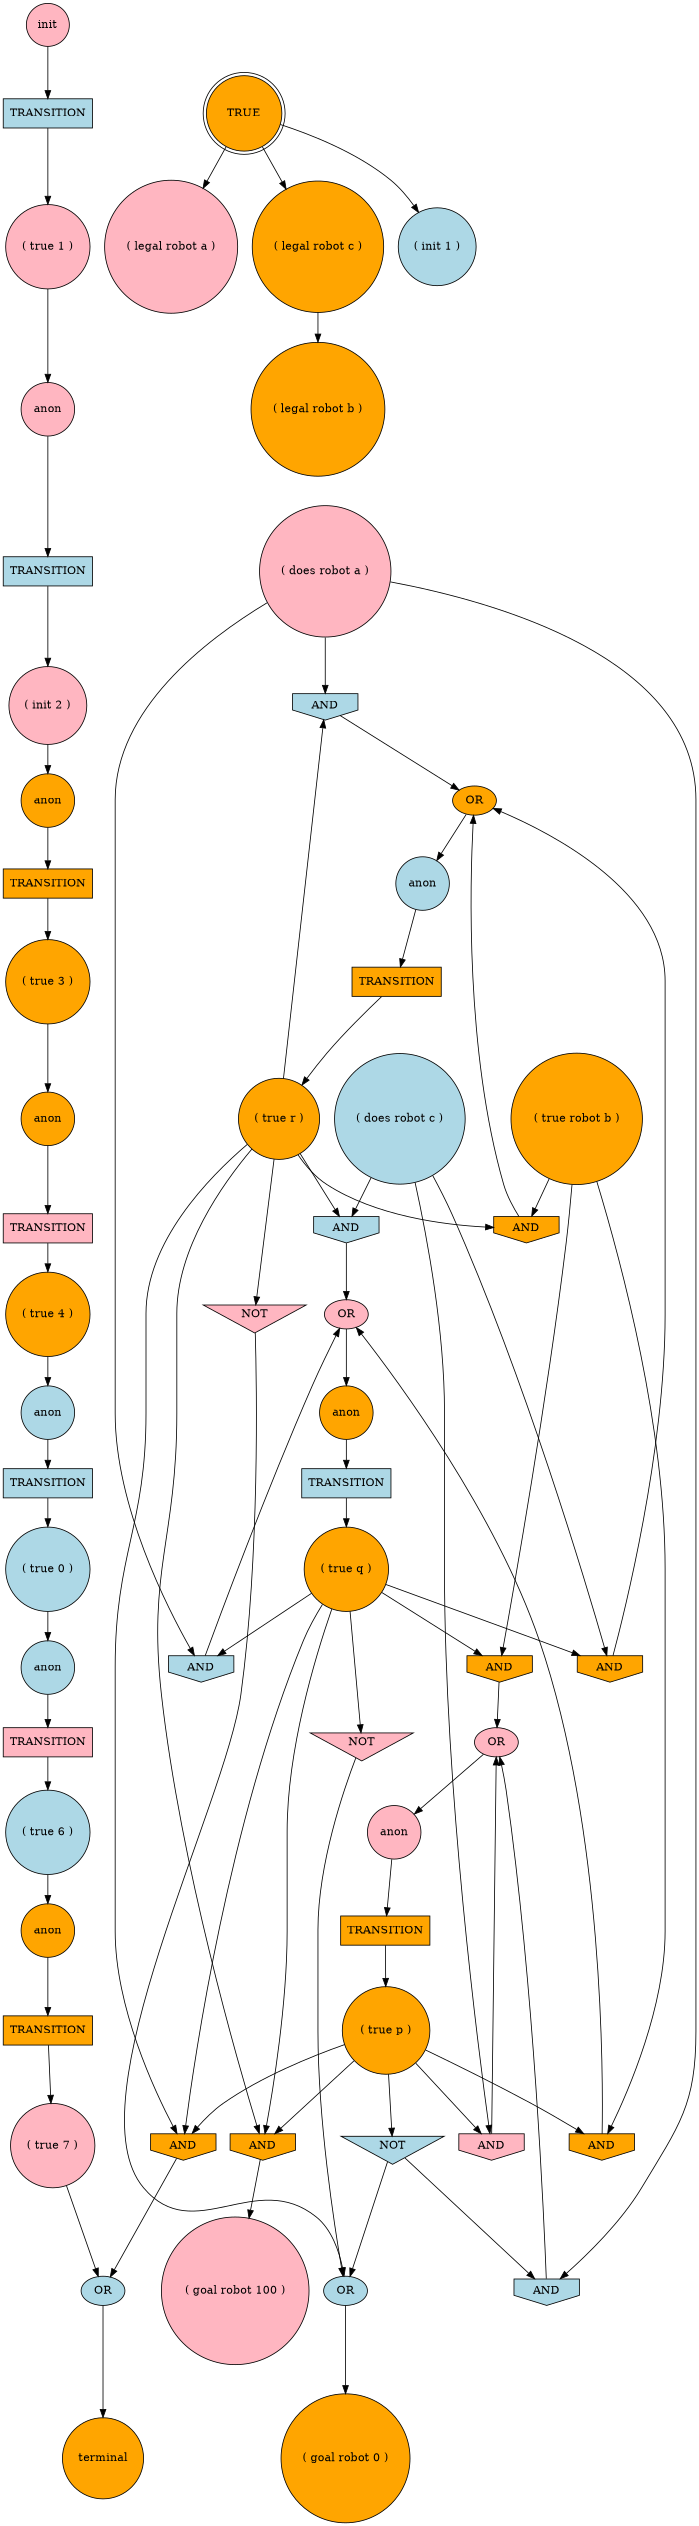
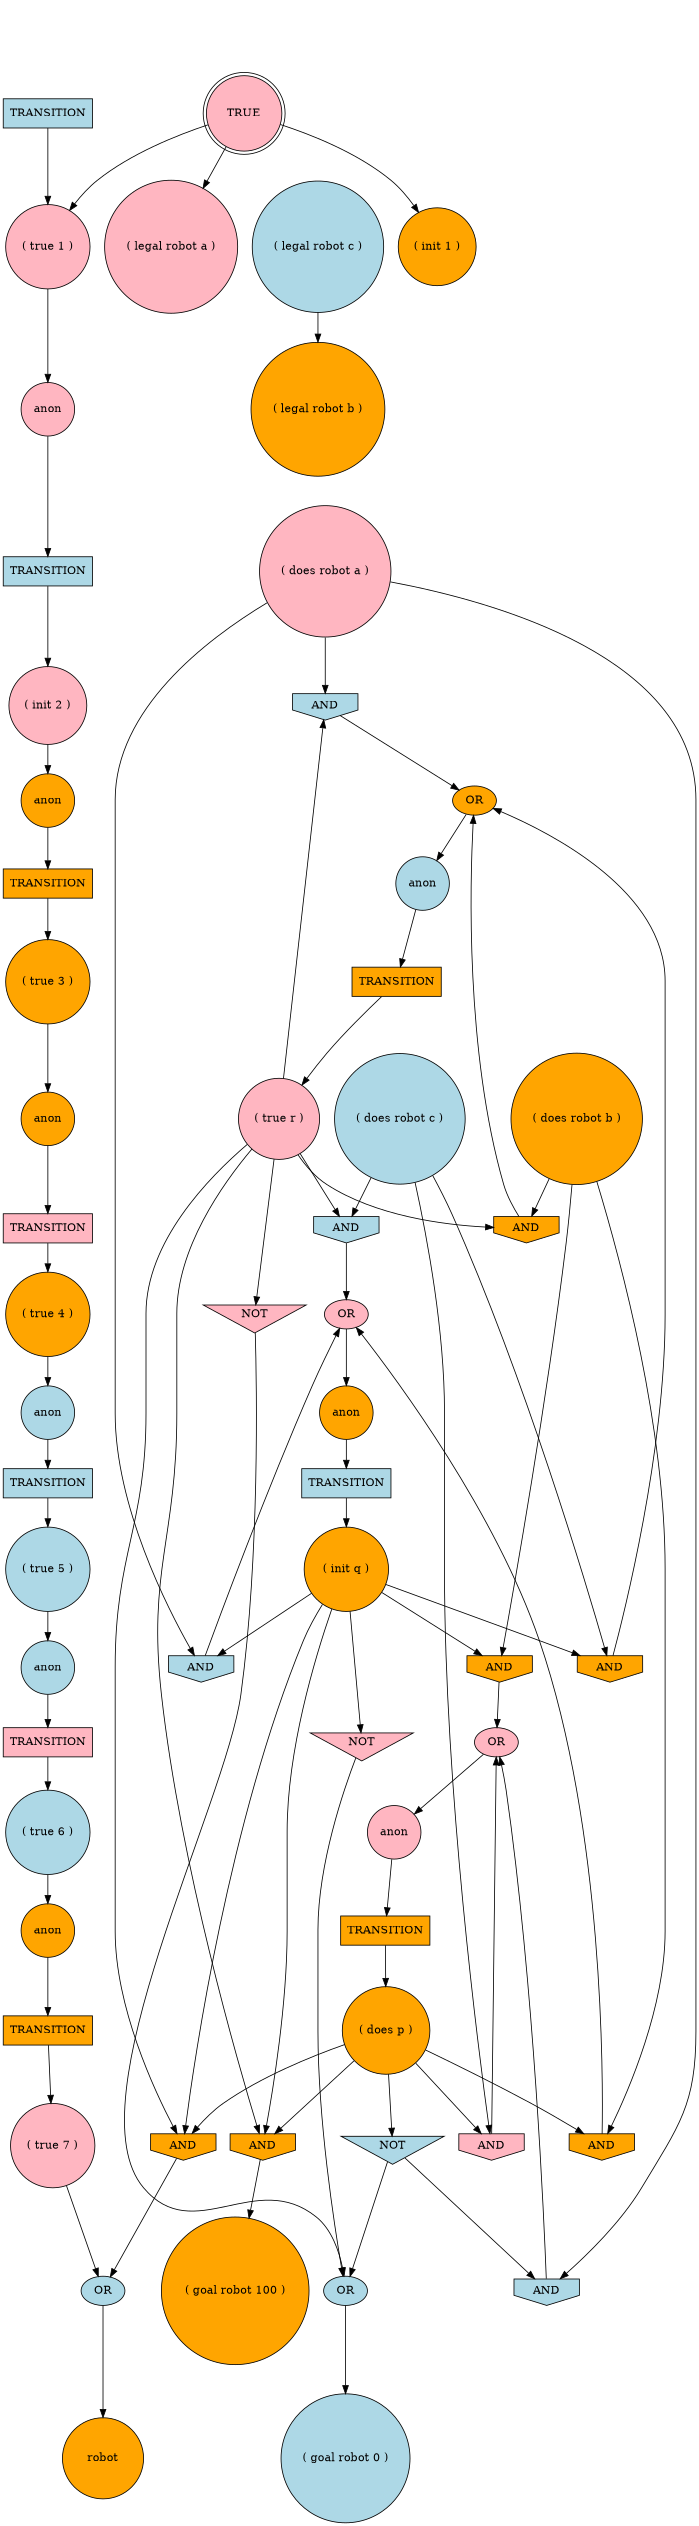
(48, 25) -> none
(244, 113) -> (244, 113)
(272, 164) -> (136, 156)
(318, 247) -> (318, 247)
(437, 247) -> (437, 247)
(279, 1119) -> (279, 1119)
(577, 1119) -> (577, 1119)
(48, 1569) -> (48, 1569)
(346, 1569) -> (346, 1569)
(386, 2030) -> (386, 2030)
(235, 2291) -> (235, 2291)
(103, 2458) -> (103, 2458)
(346, 2458) -> (346, 2458)
